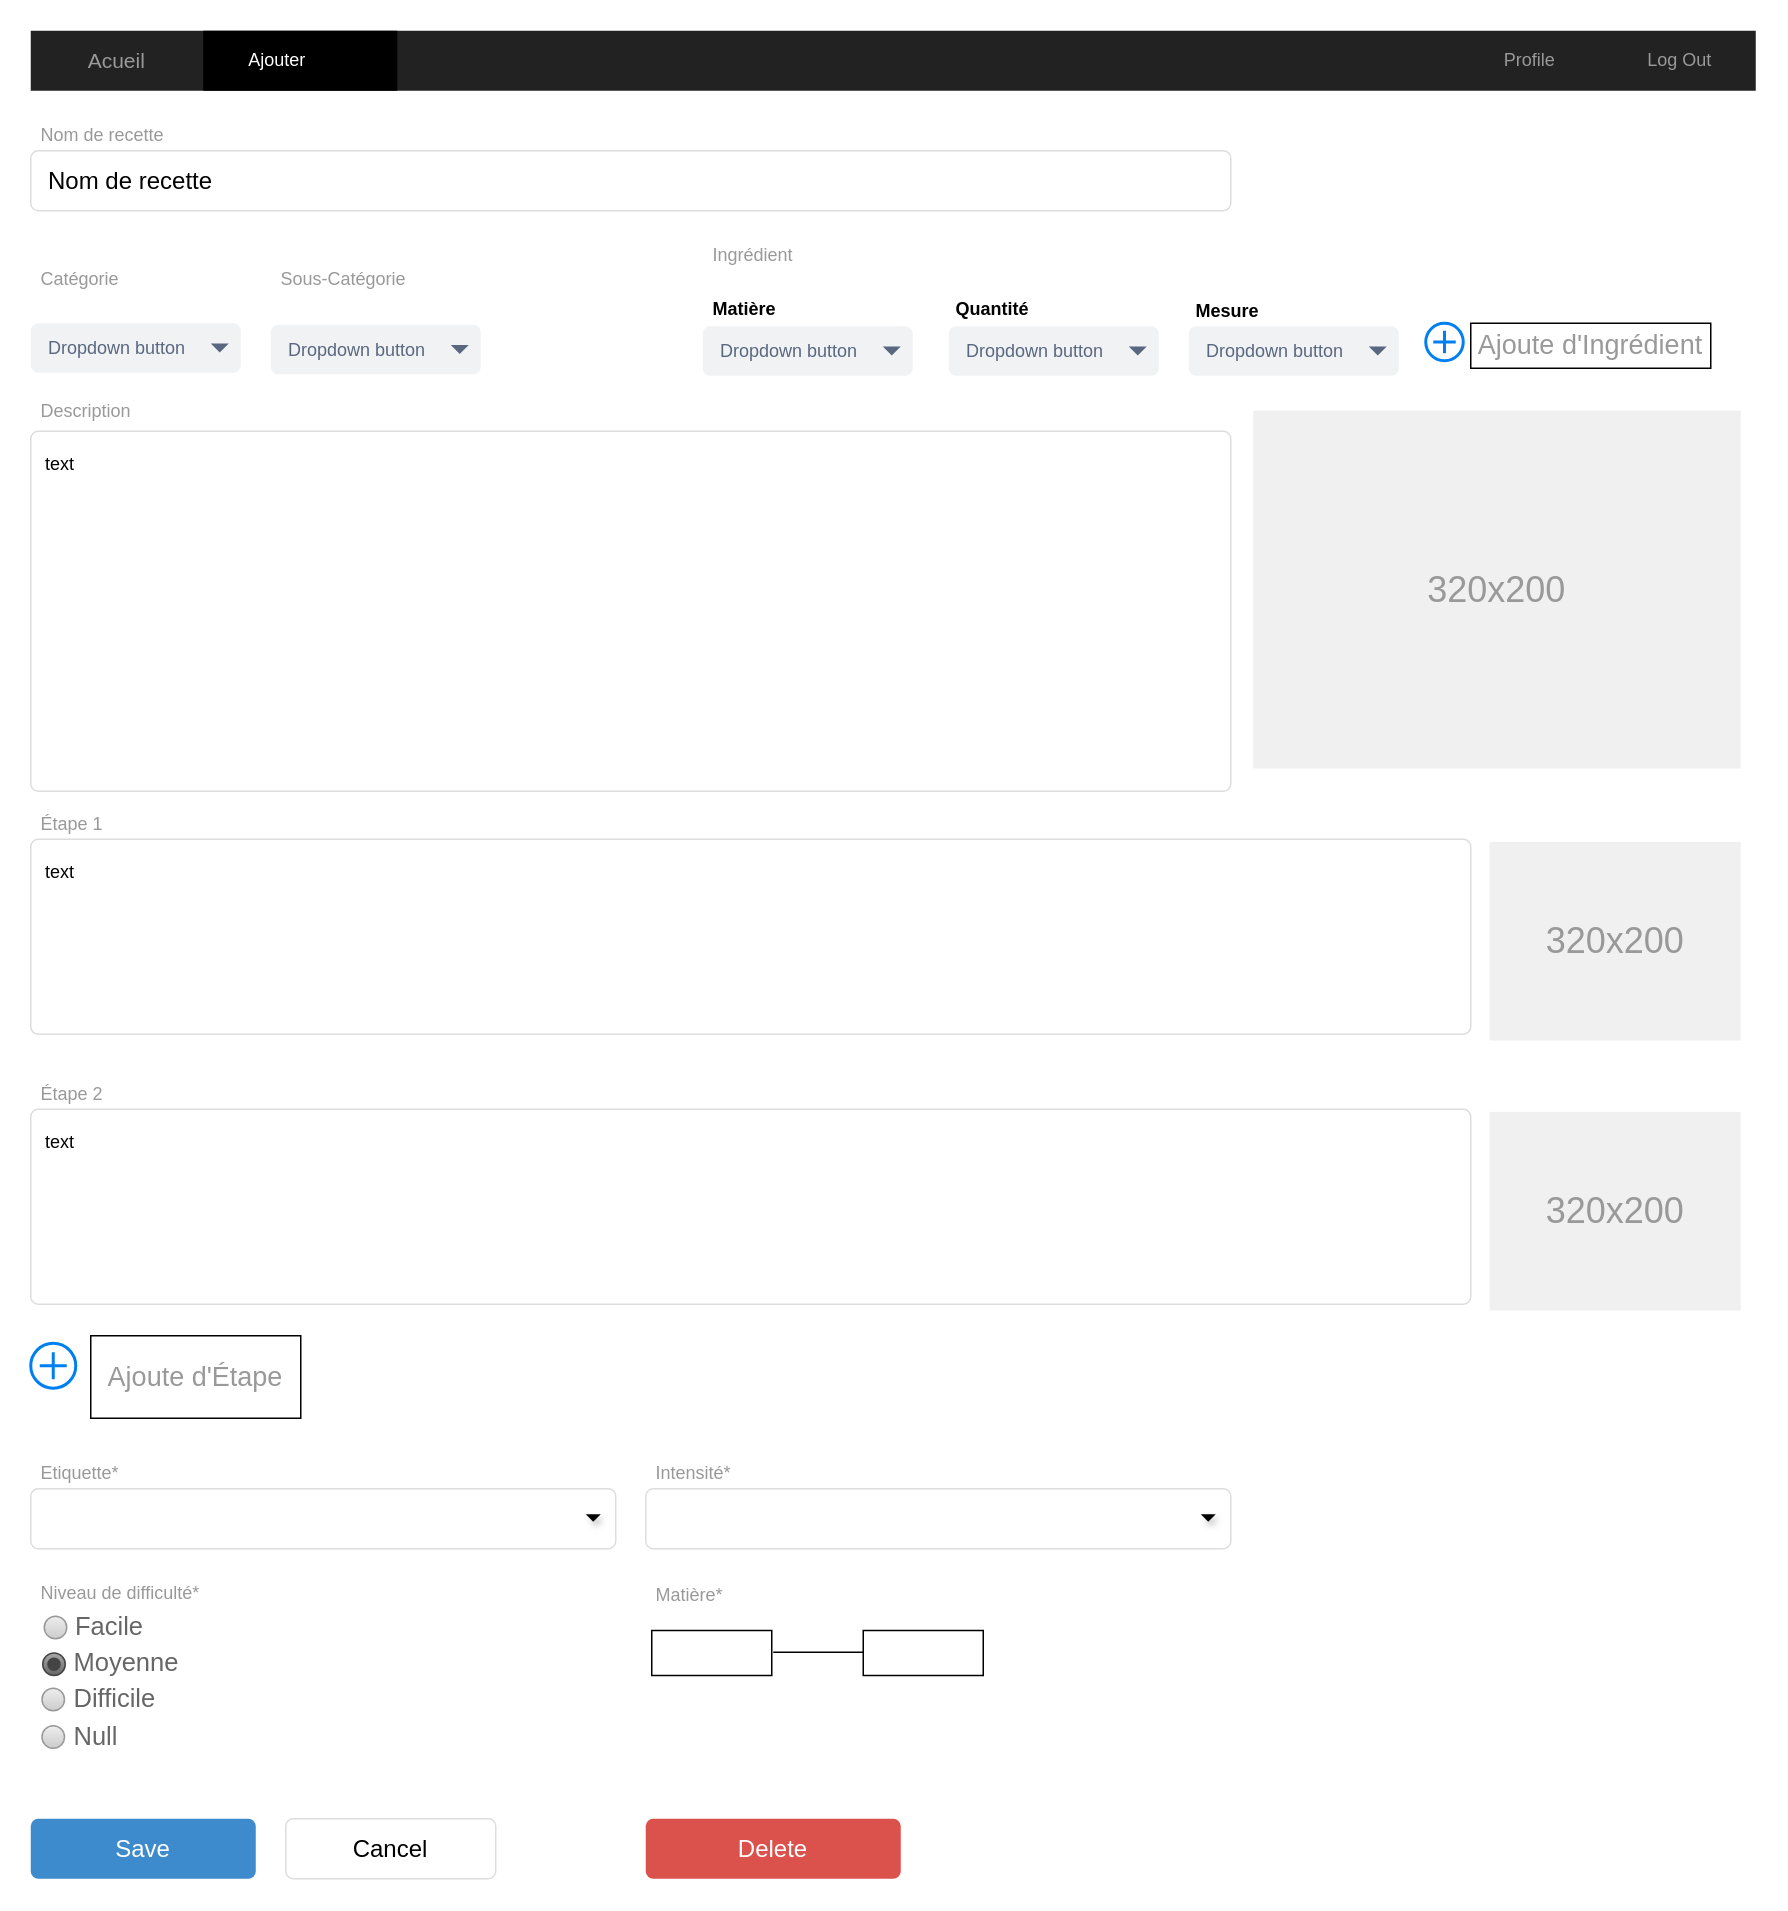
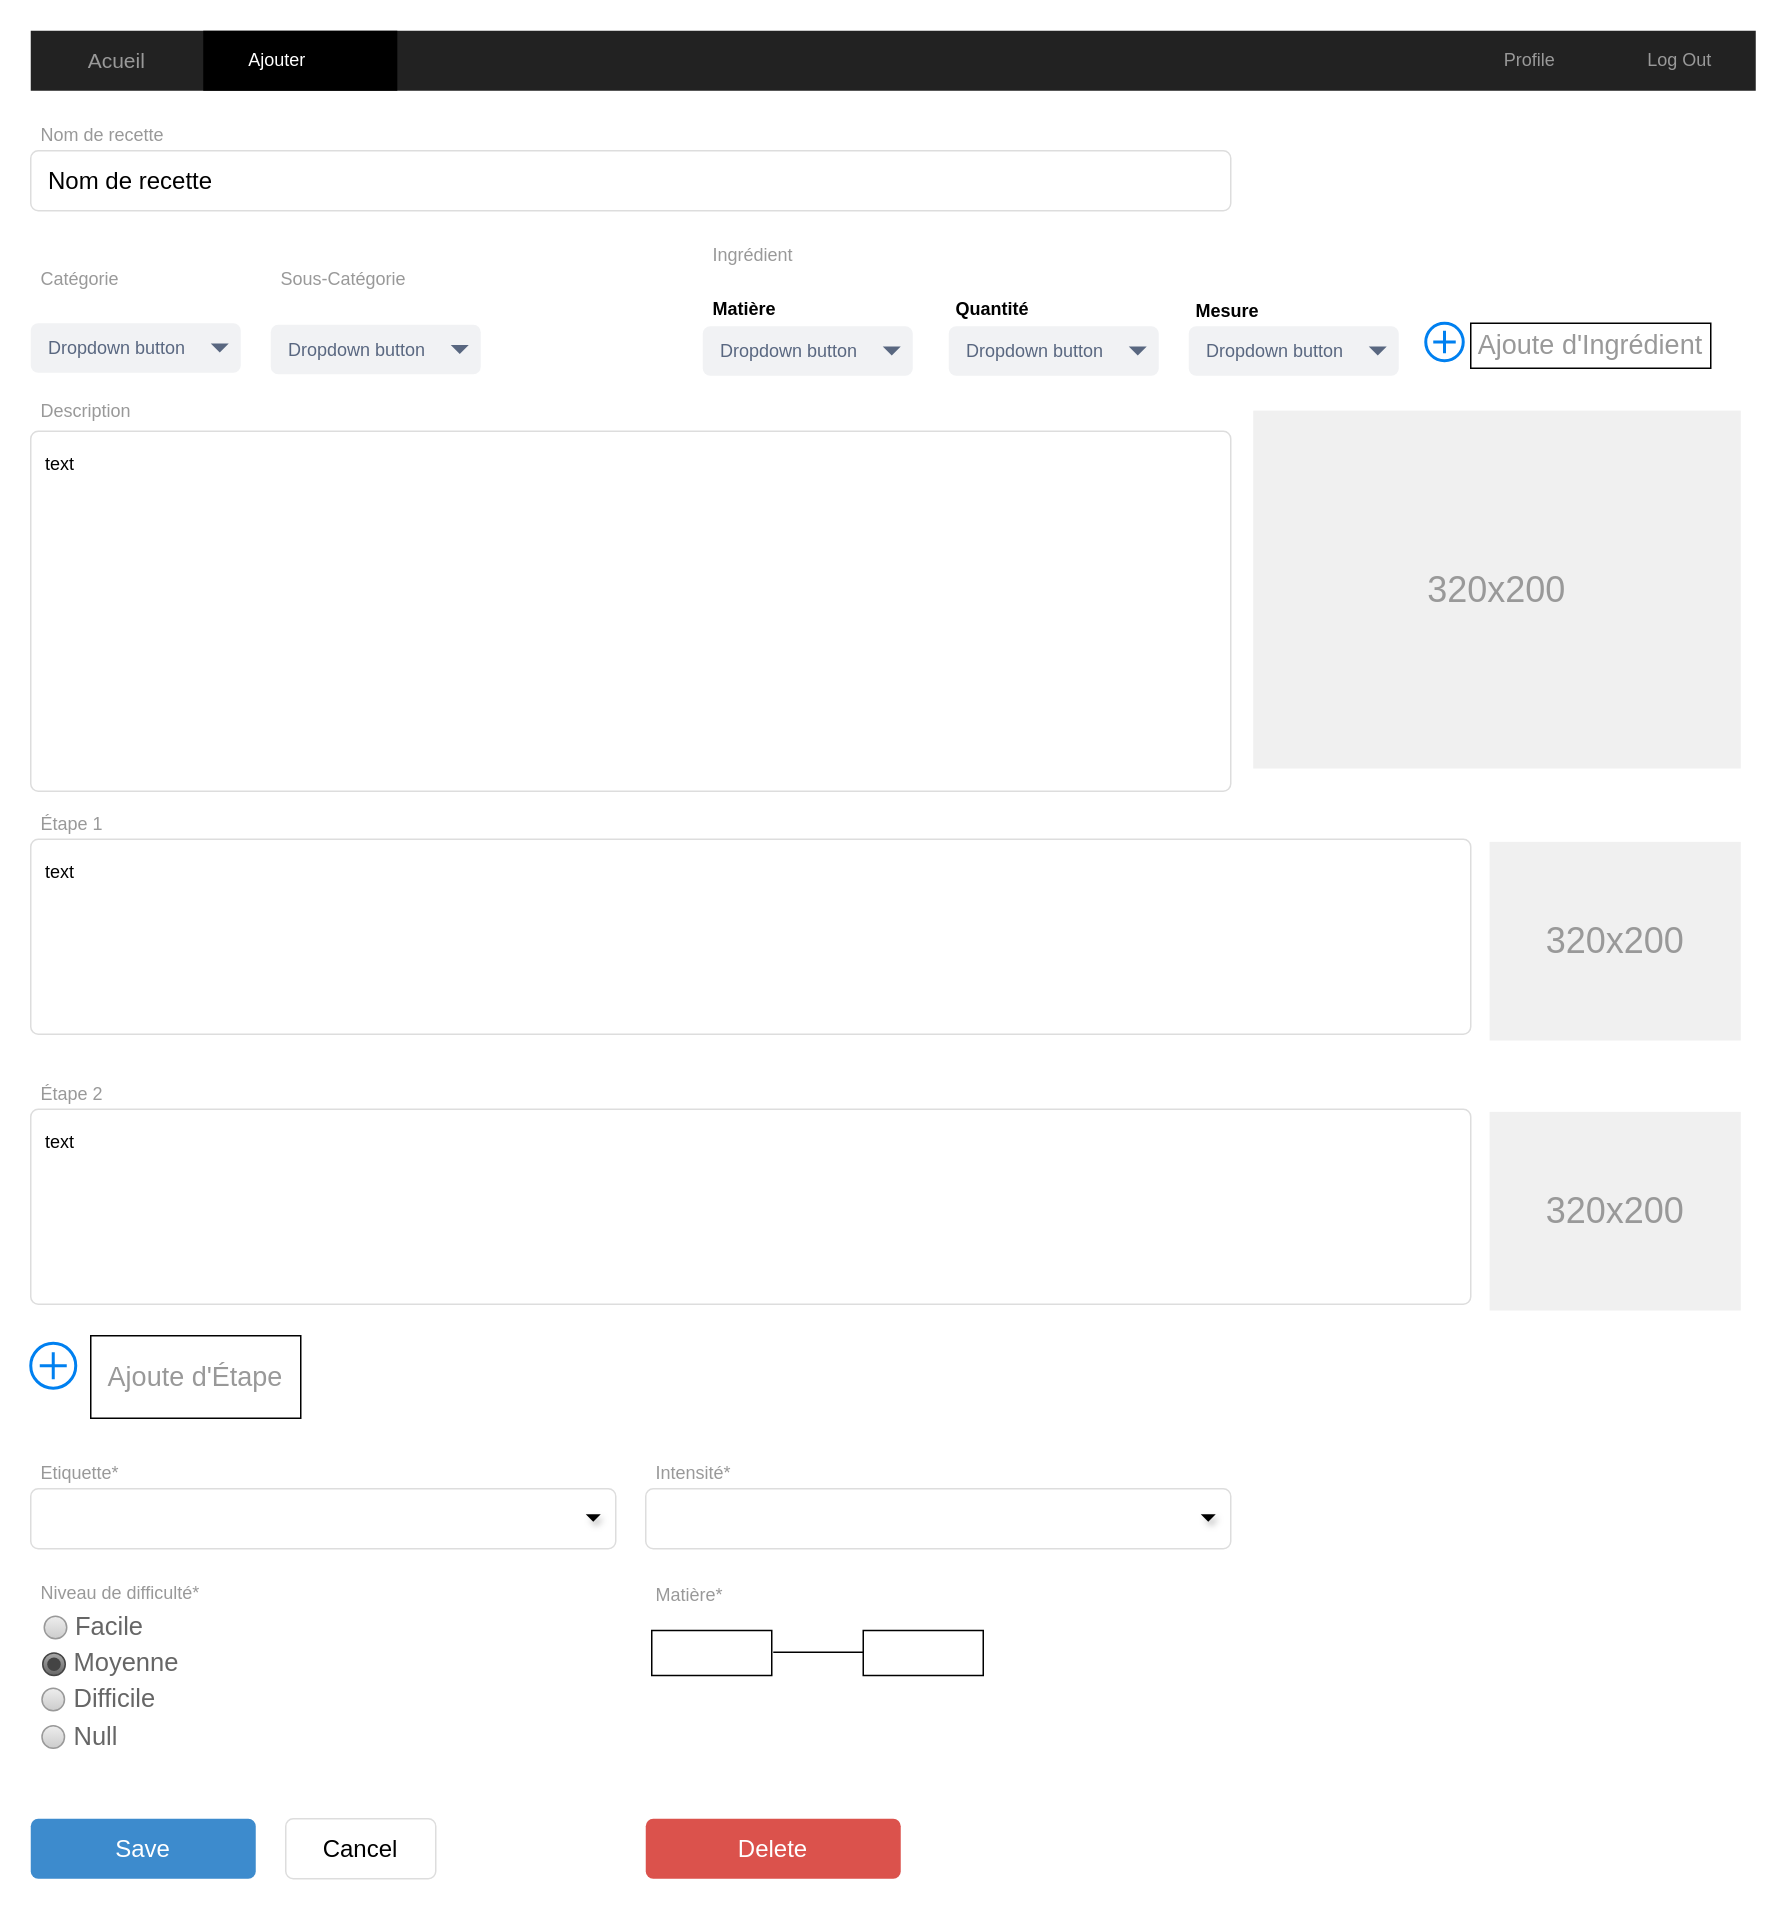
(391, 1849) -> (361, 1849)
